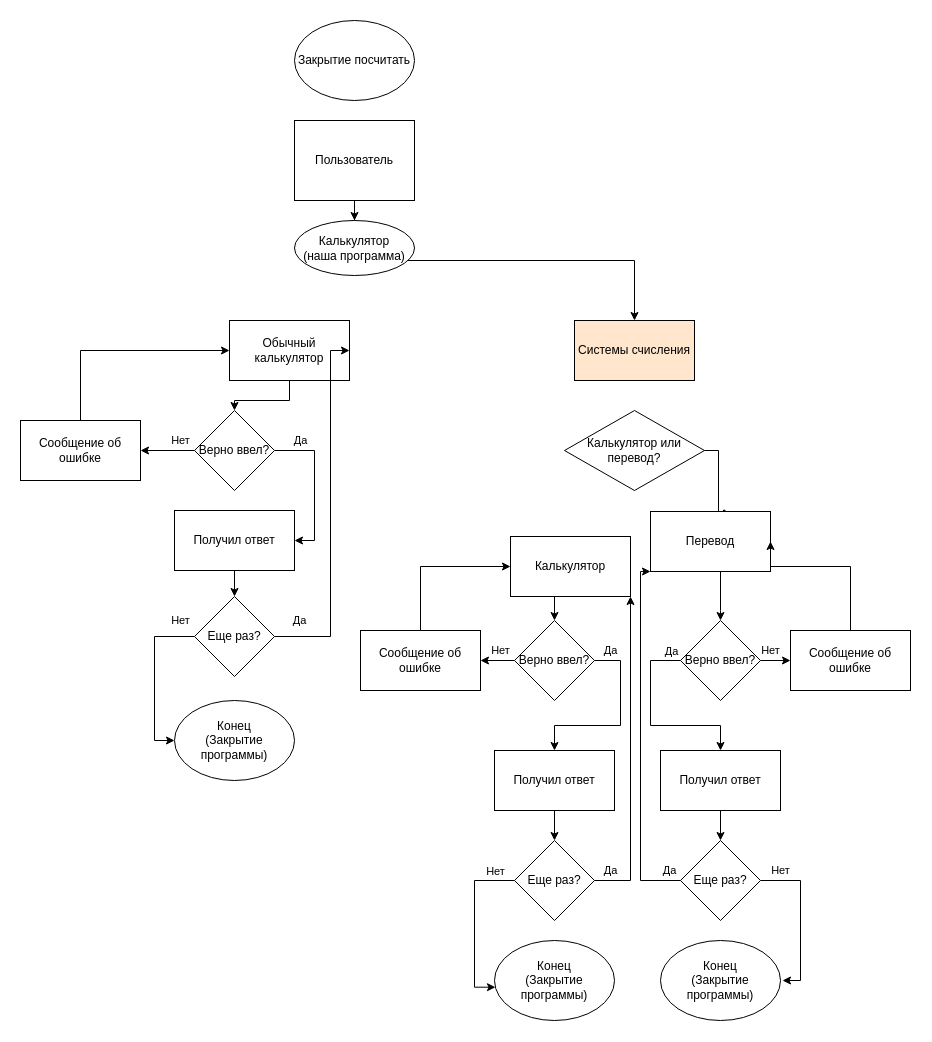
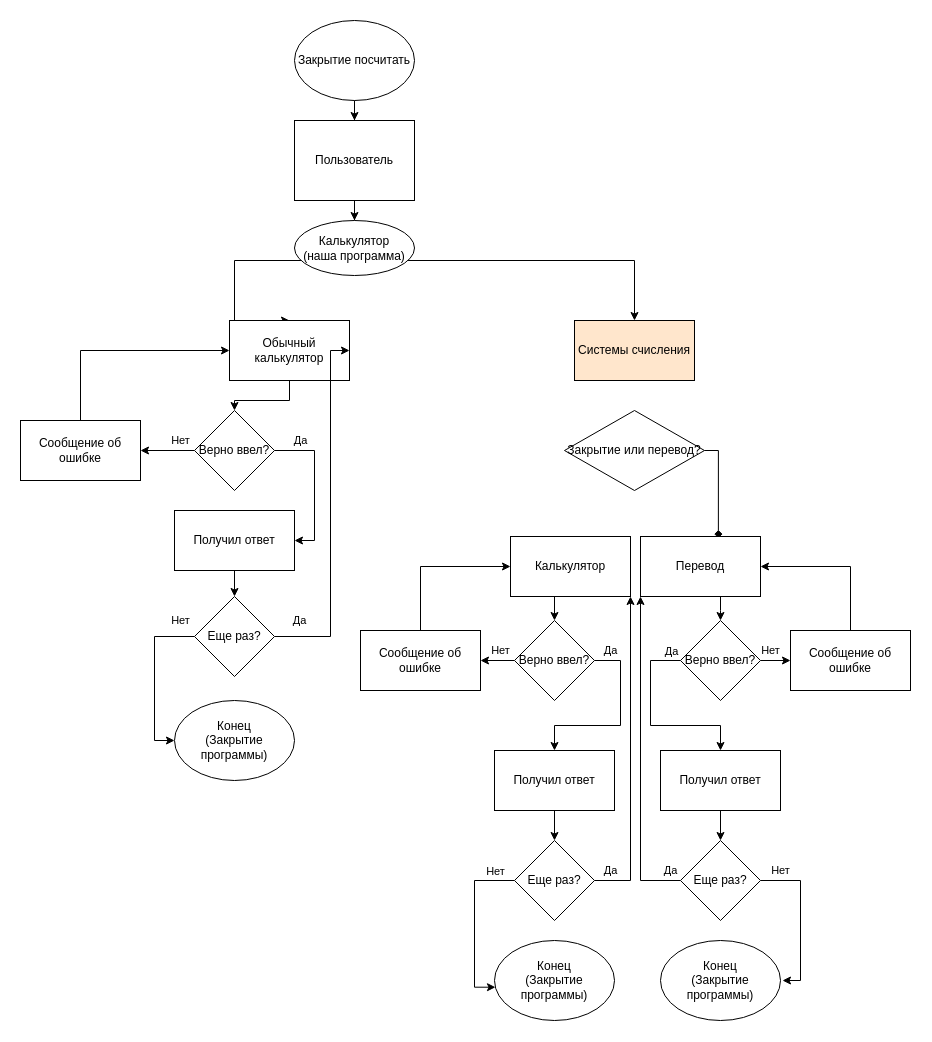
none -> (355, 115)
none -> (238, 261)
(635, 451) -> (635, 451)
(711, 542) -> (701, 567)
